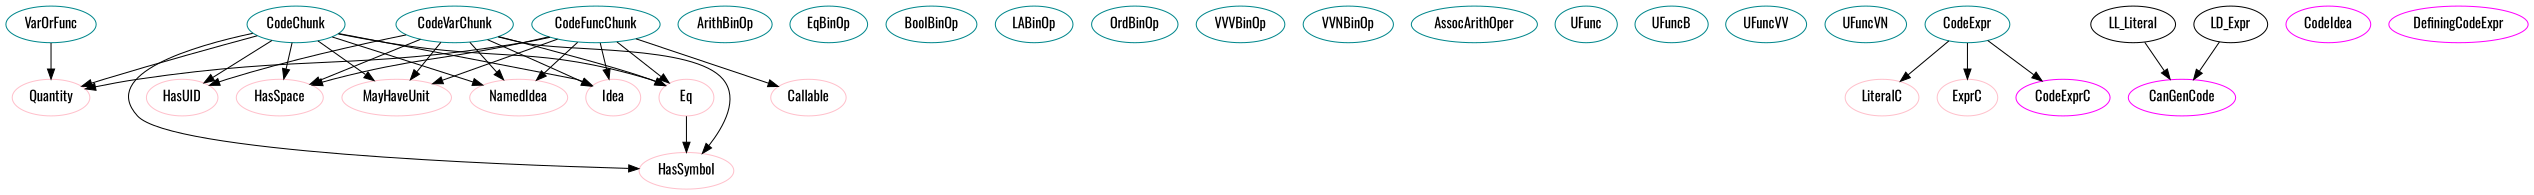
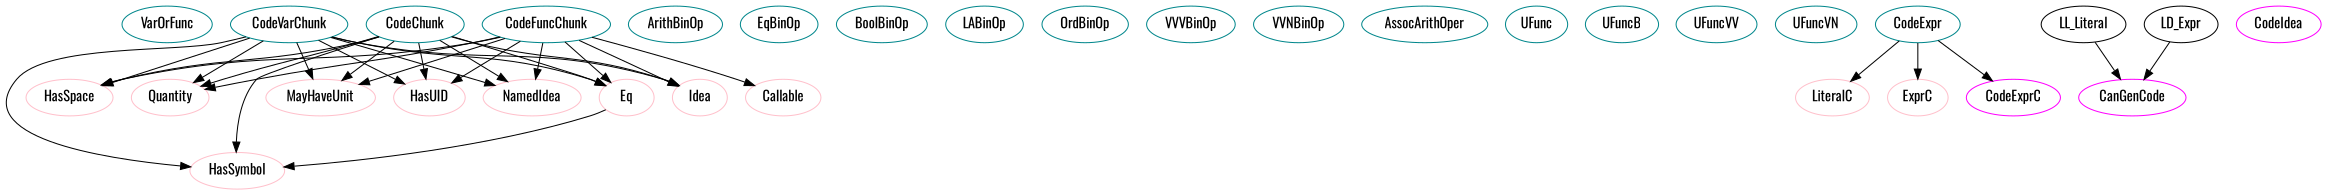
(2459, 24) -> none
(51, 56) -> (242, 54)
none -> (490, 59)
